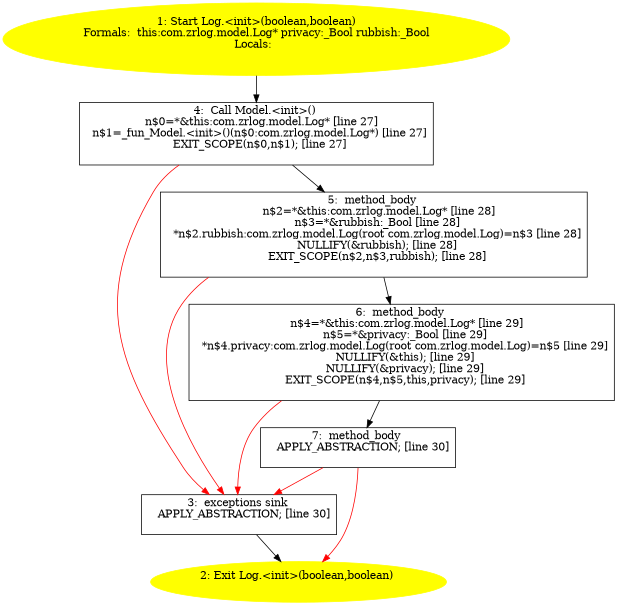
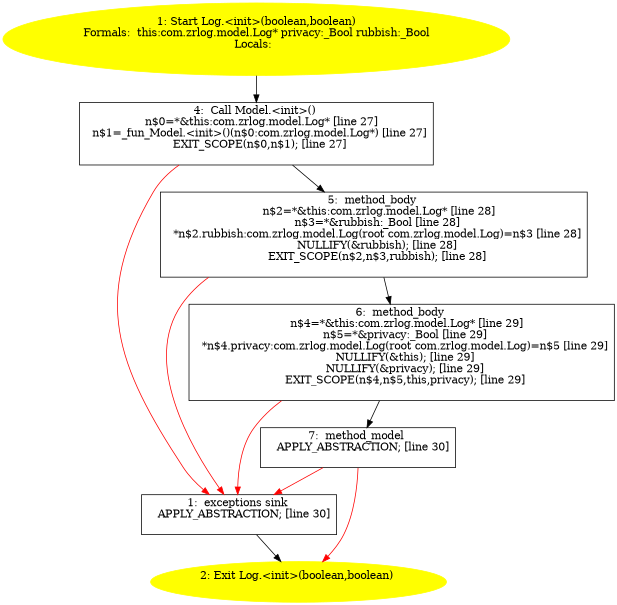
(358, 448) -> (358, 448)
(239, 515) -> (239, 515)
